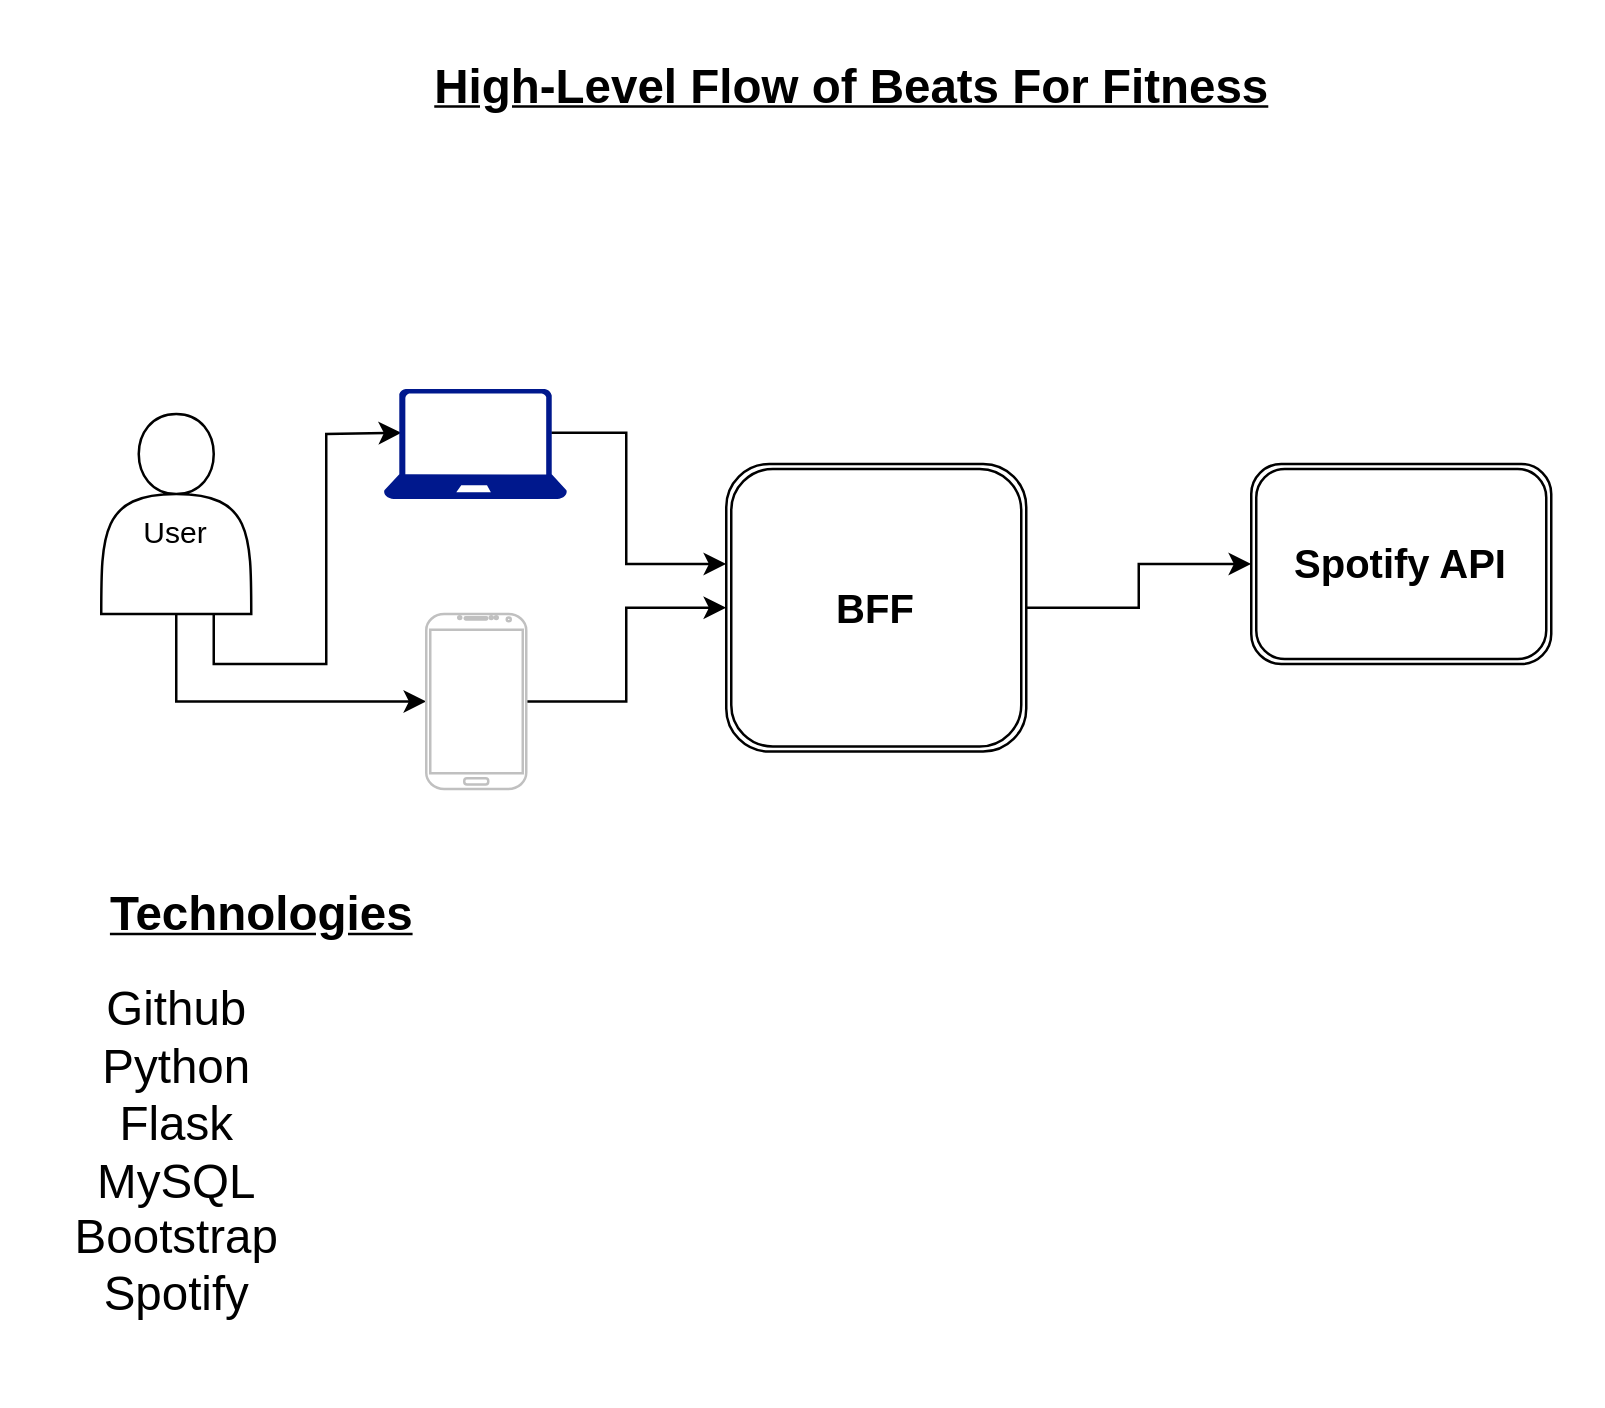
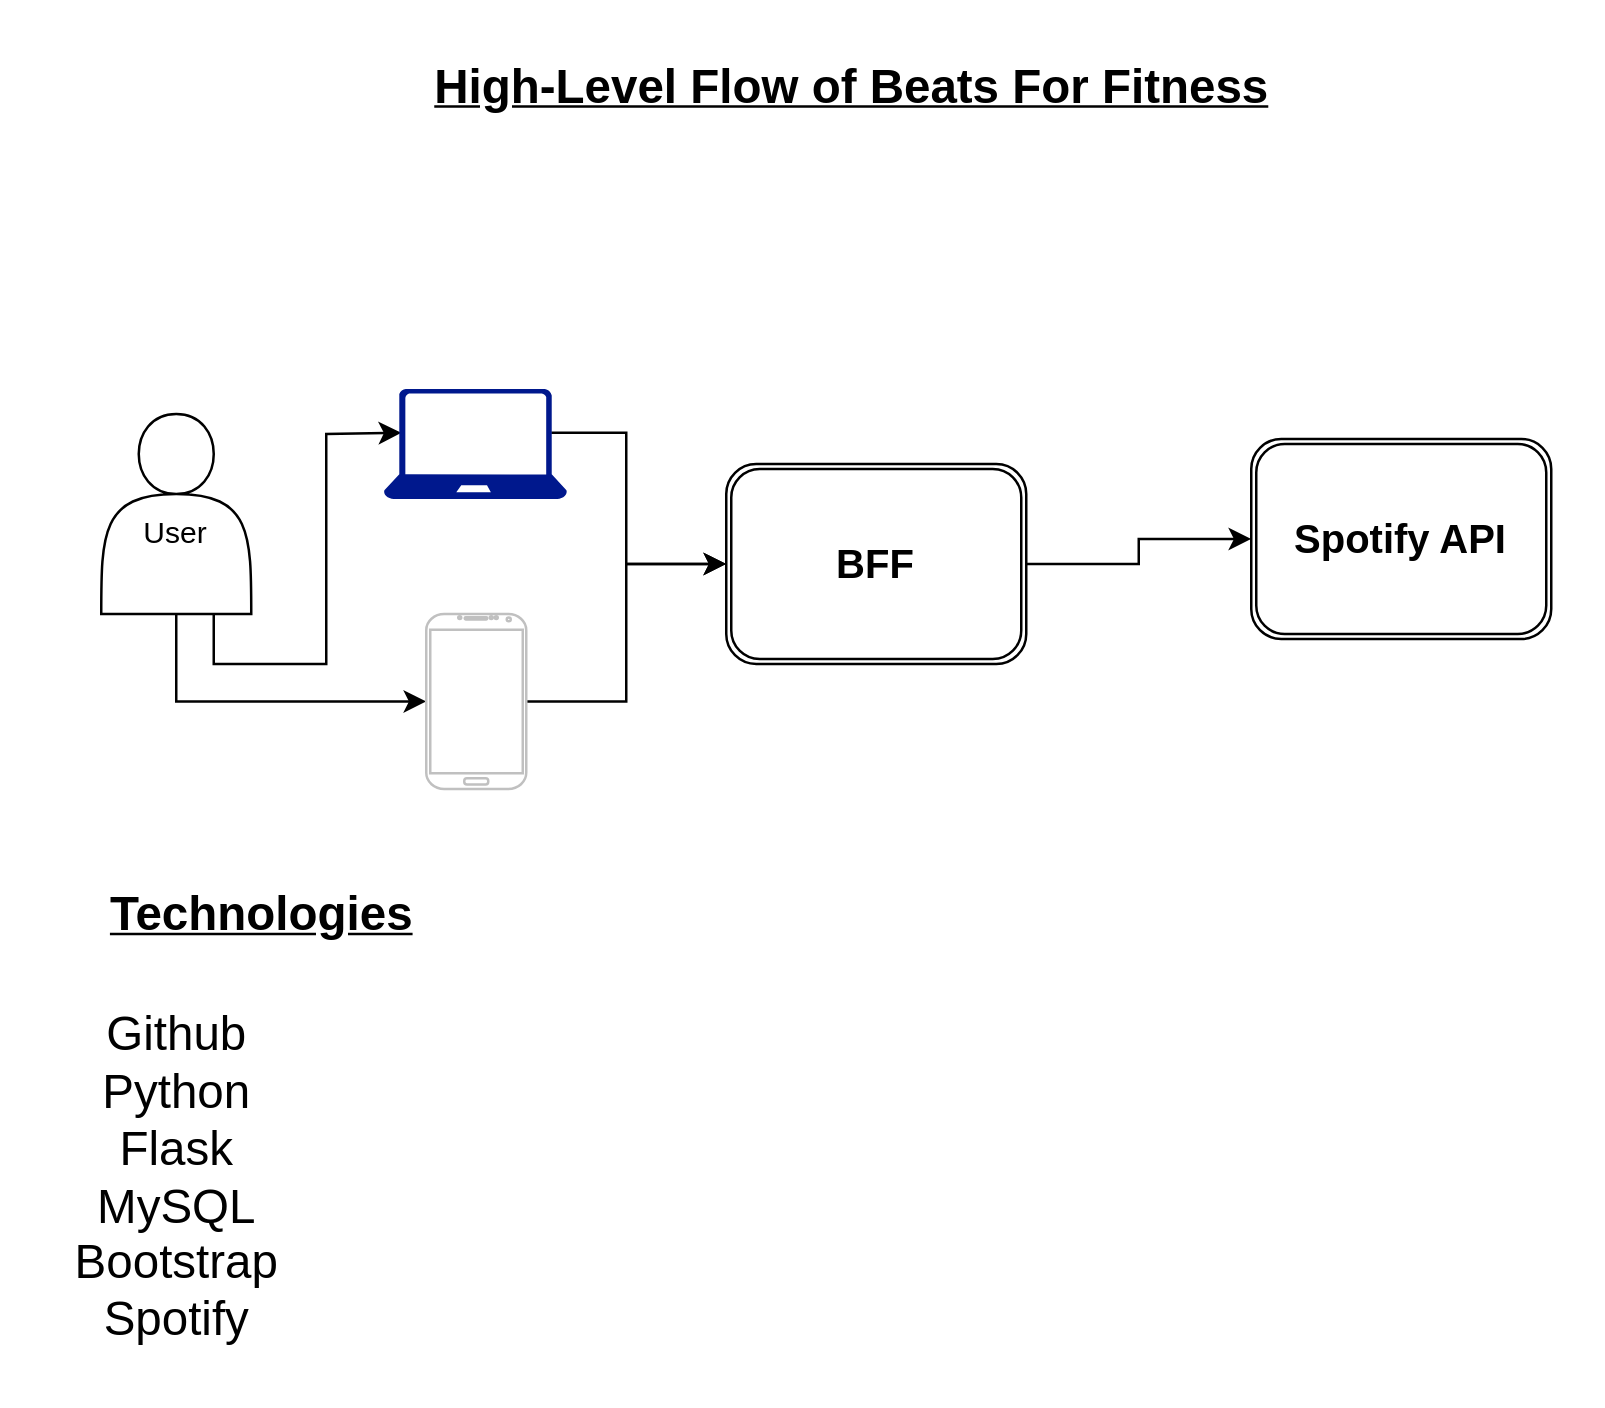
(1401, 564) -> (1401, 539)
(876, 608) -> (876, 564)
(176, 1154) -> (176, 1179)
